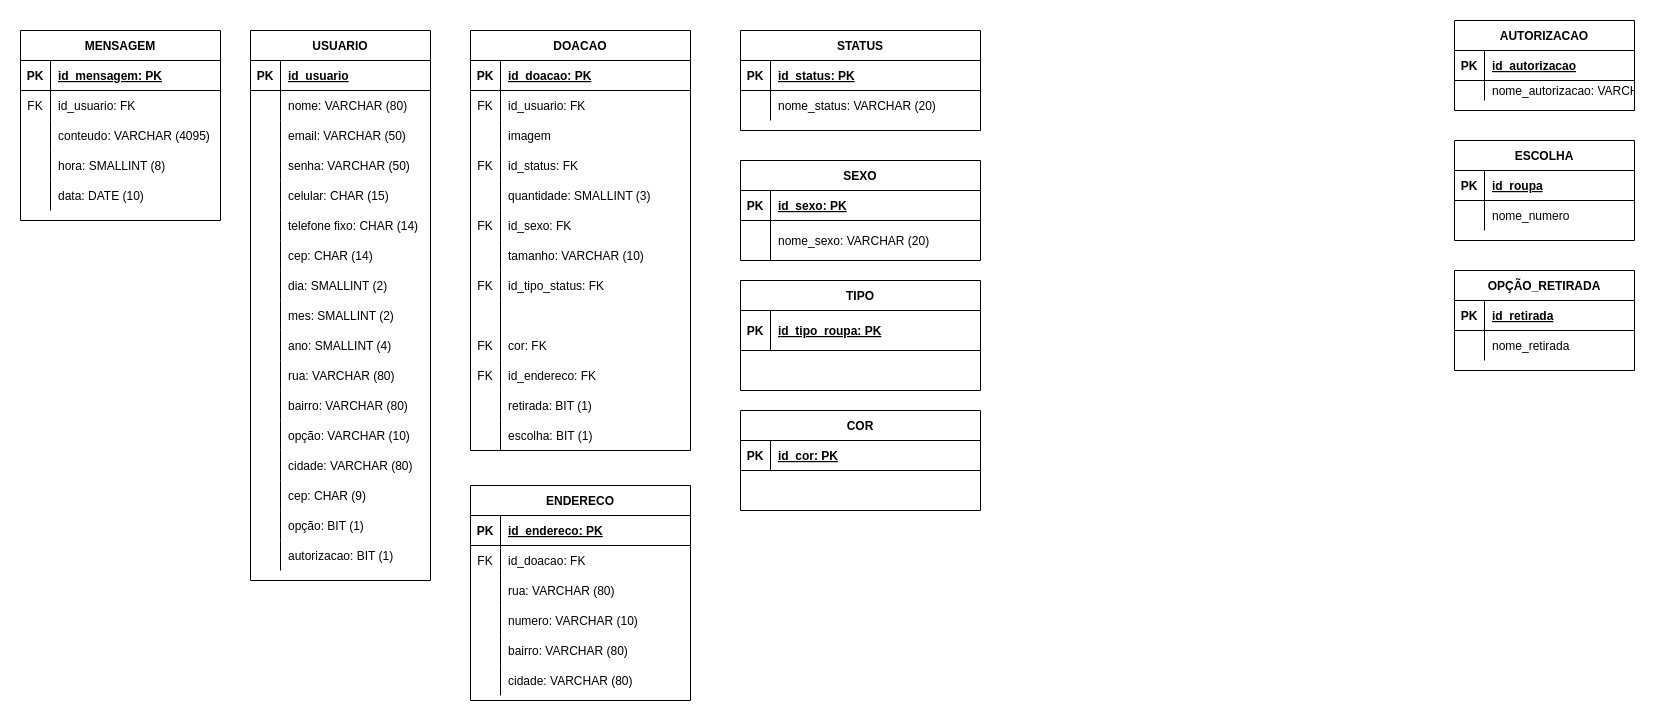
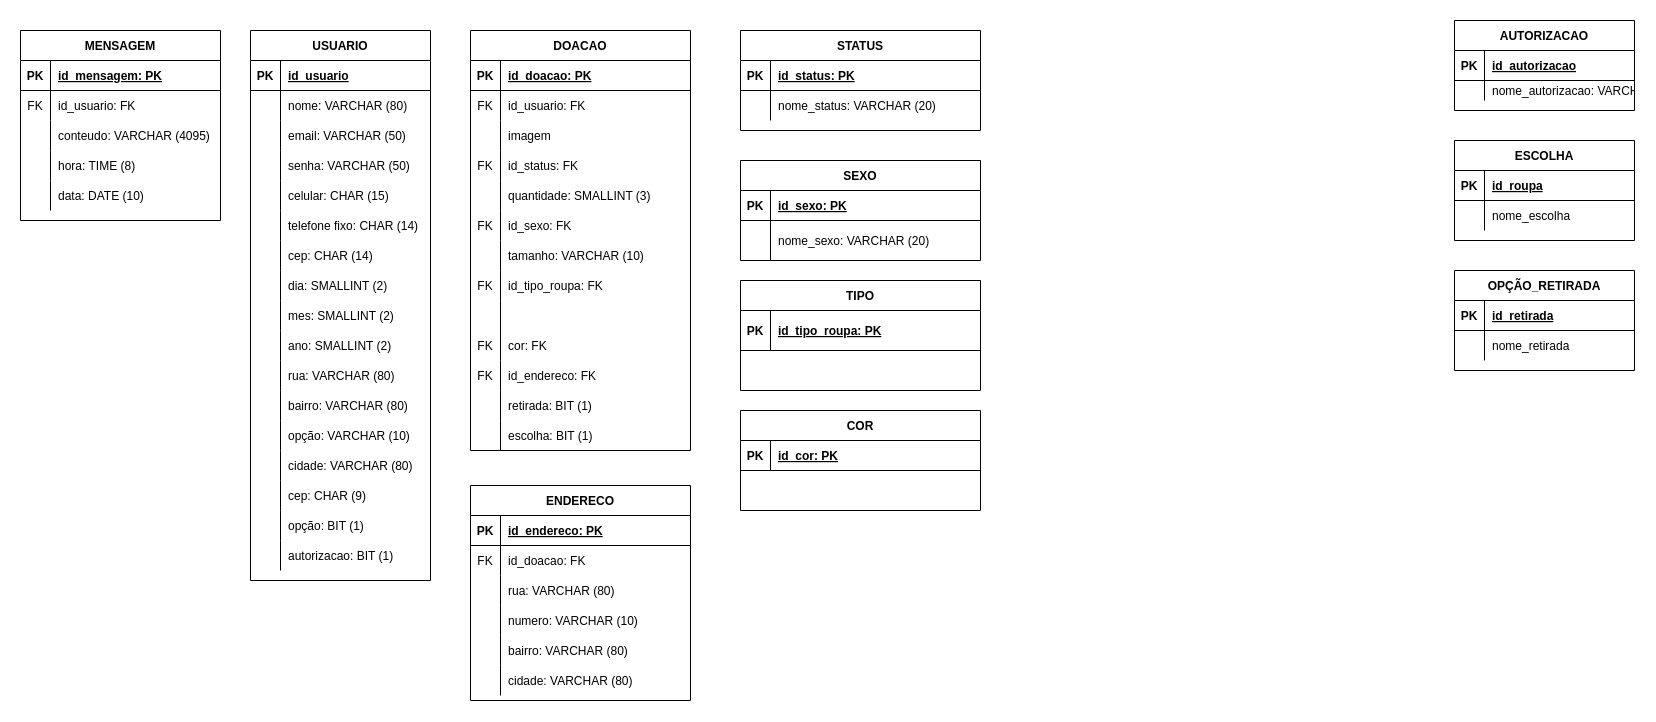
(114, 166) -> (100, 166)
(1529, 216) -> (1531, 216)
(562, 286) -> (559, 286)
(340, 346) -> (340, 346)
